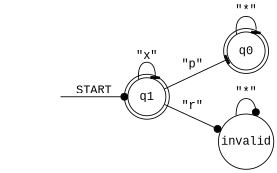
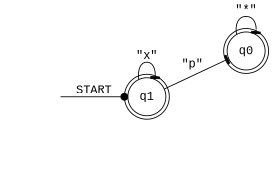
(246, 142) -> none
